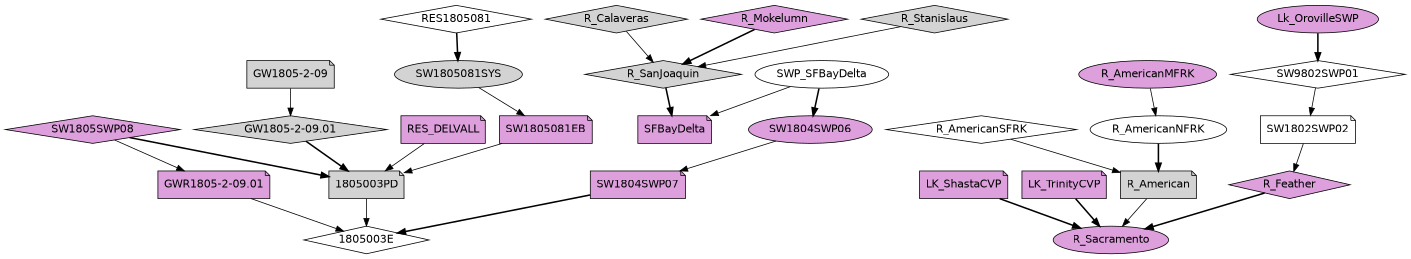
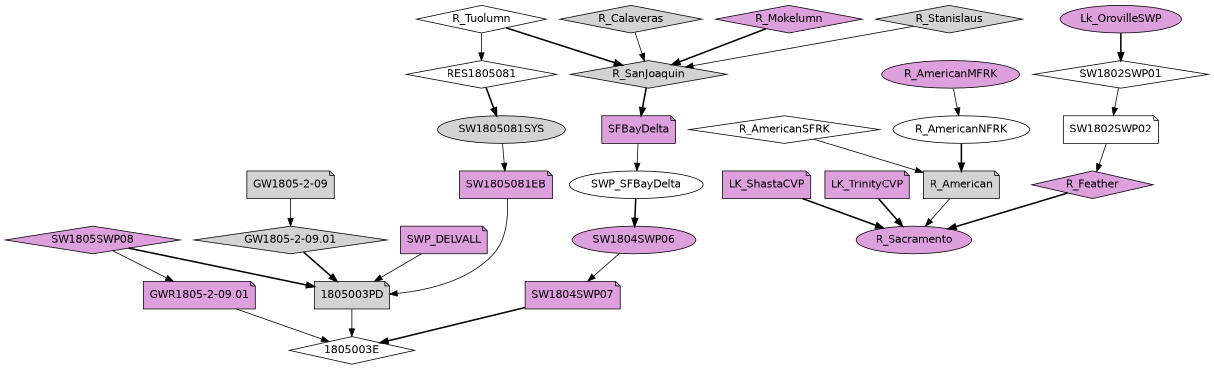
none -> (481, 19)
(1318, 74) -> (1121, 74)
(754, 100) -> (638, 153)
(443, 130) -> (444, 240)
